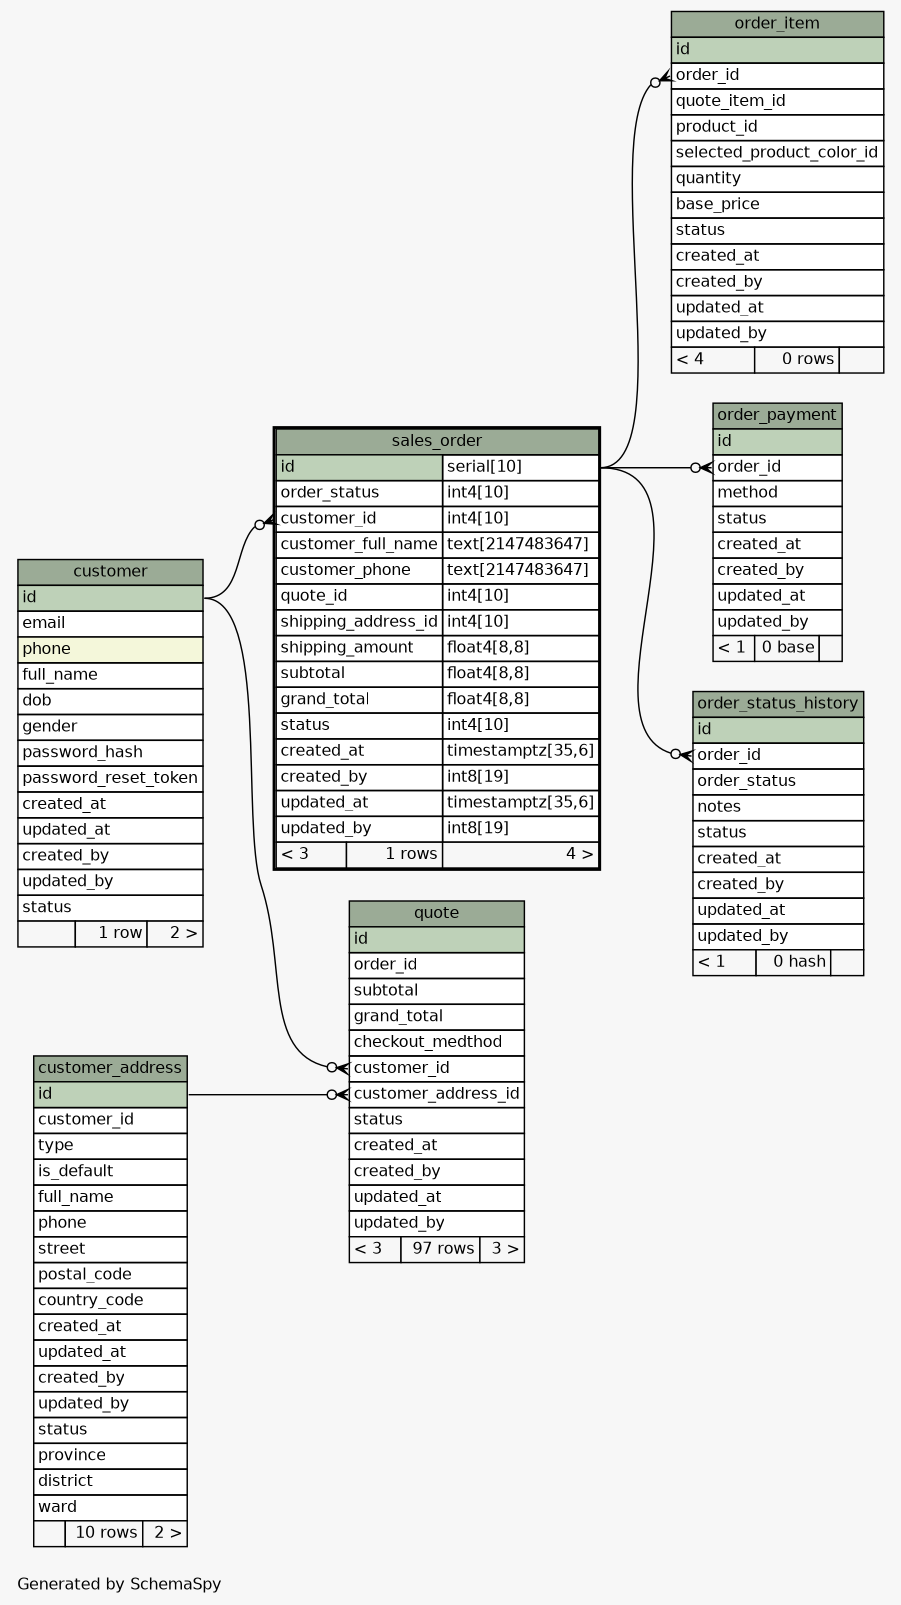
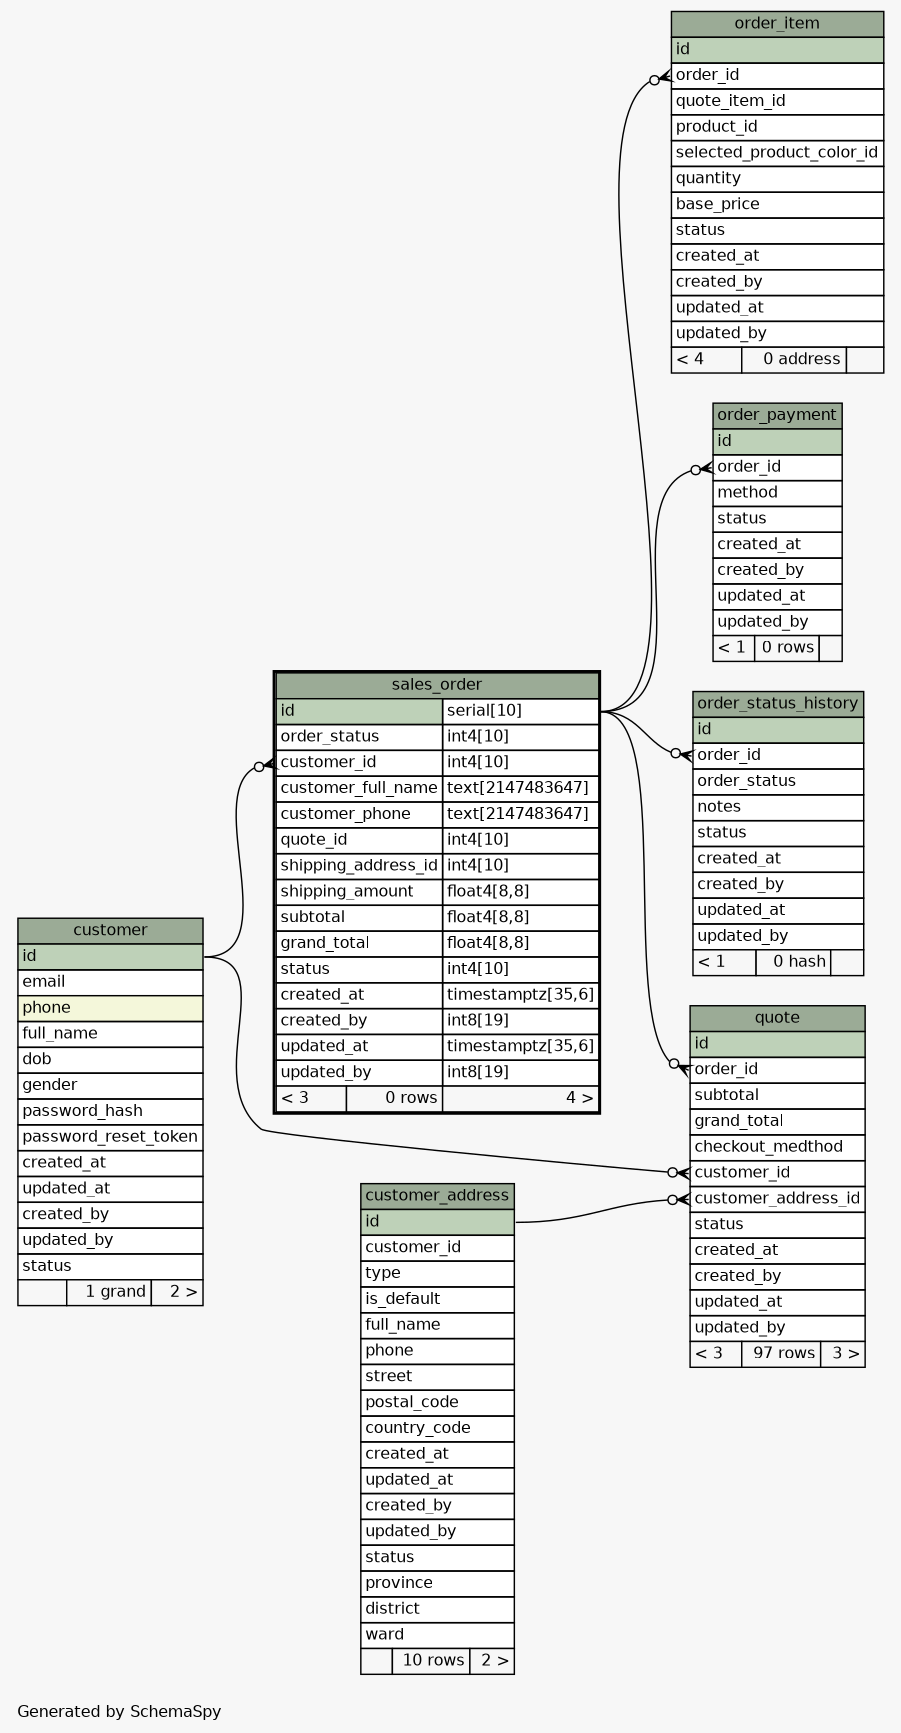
(808, 359) -> (803, 359)
(788, 648) -> (788, 648)
(412, 854) -> (412, 1098)
none -> (644, 881)
(121, 933) -> (116, 1292)
